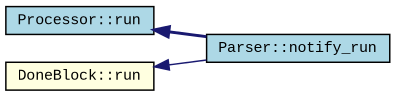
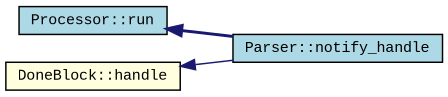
(298, 48) -> (338, 48)
(80, 76) -> (93, 76)
